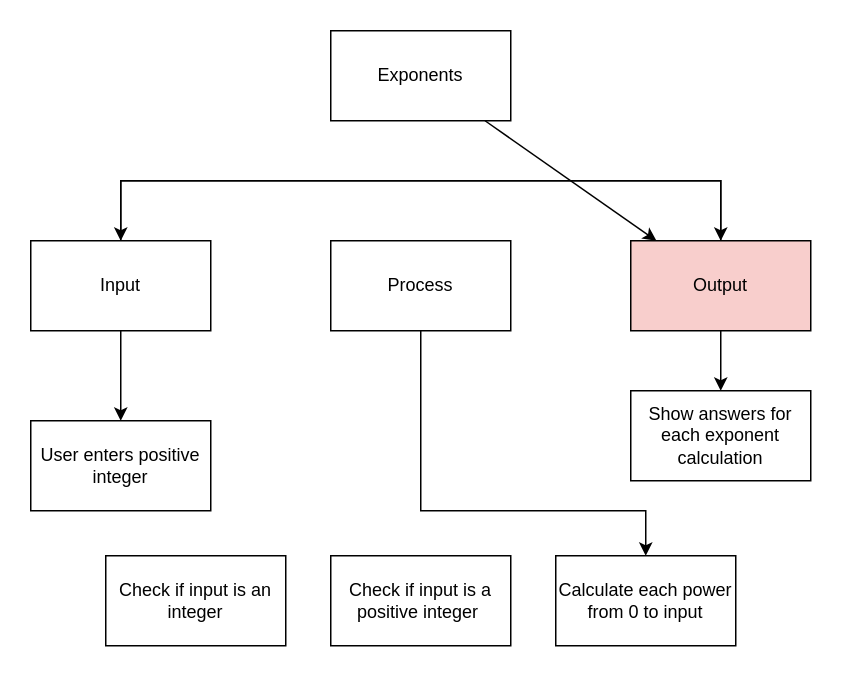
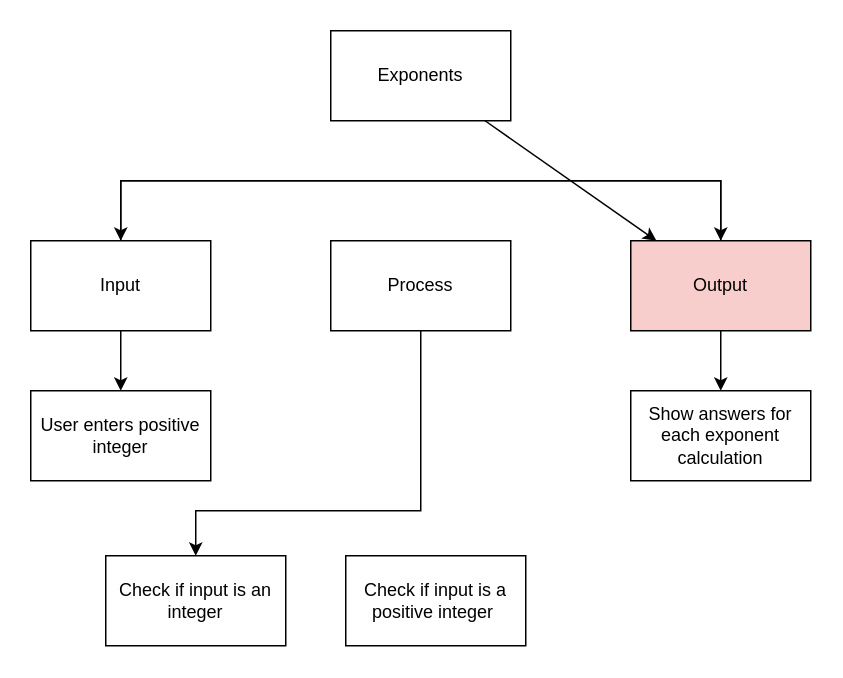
(121, 466) -> (121, 436)
none -> (314, 511)
(551, 511) -> none
(421, 601) -> (436, 601)
(646, 601) -> none
